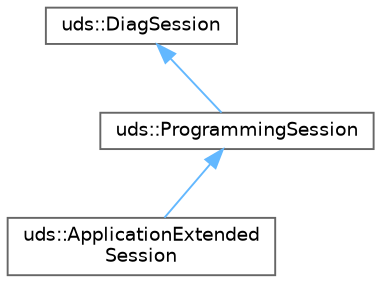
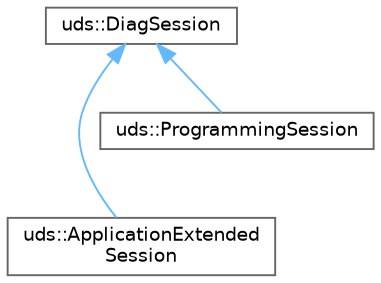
(187, 191) -> (80, 139)
